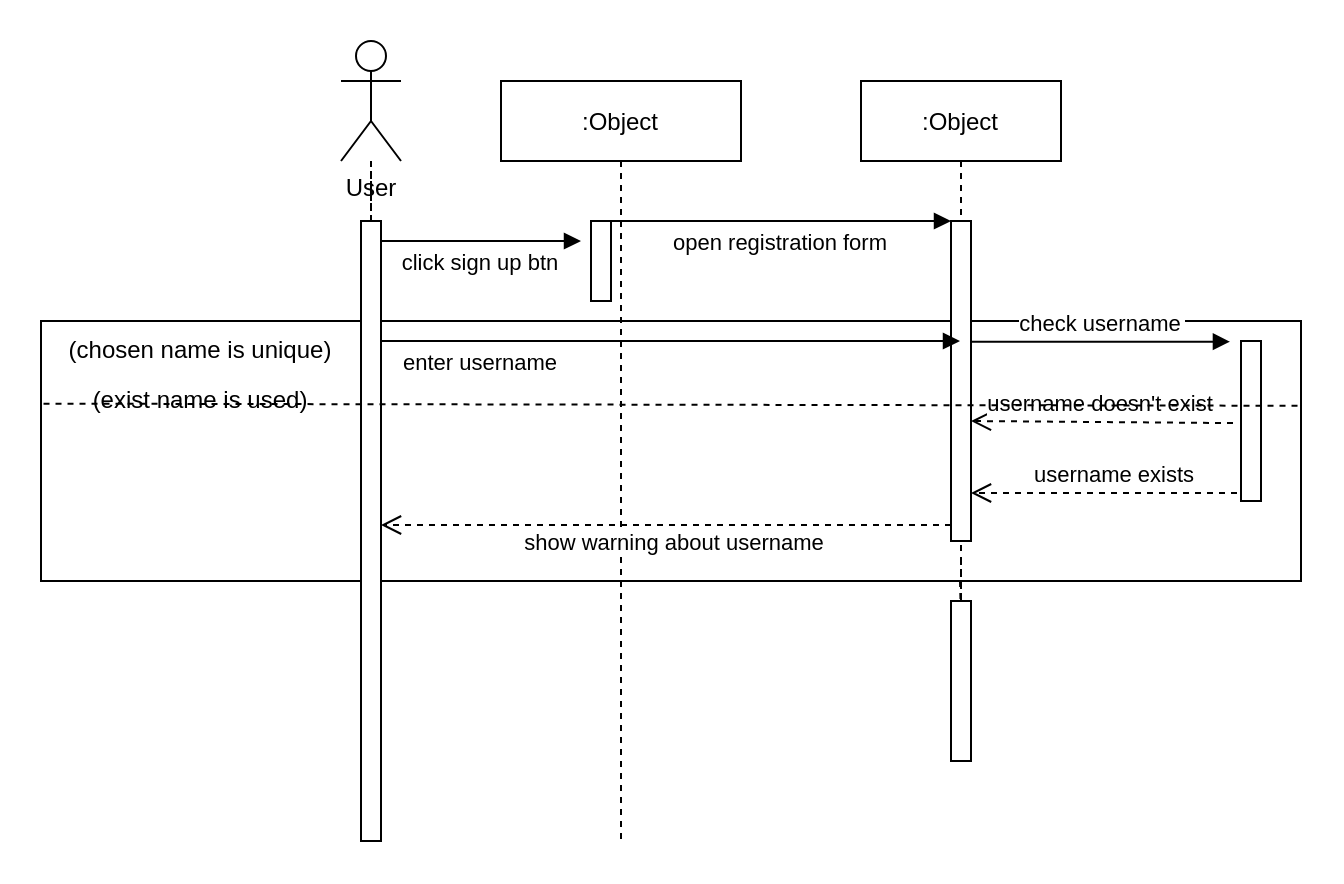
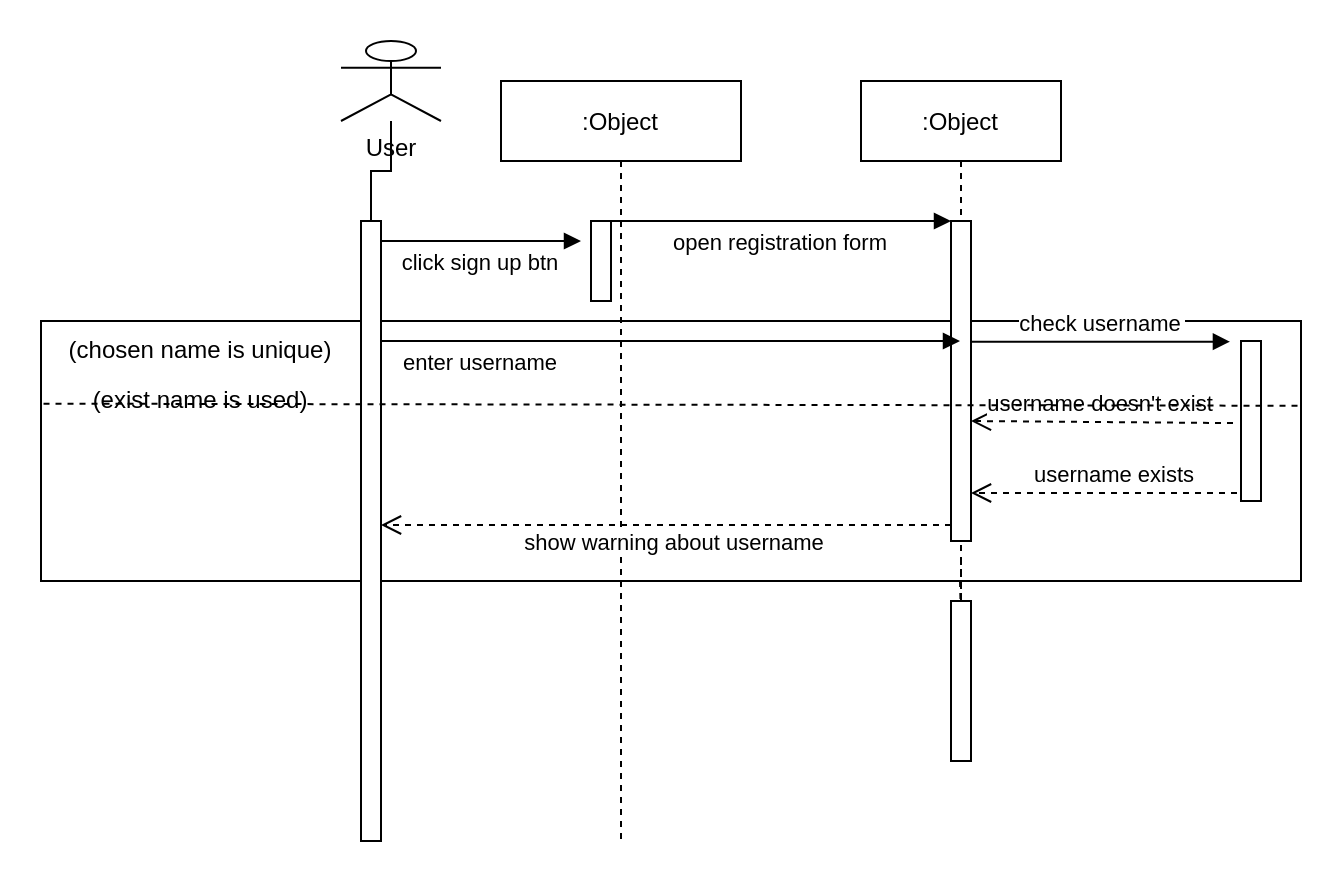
(371, 101) -> (391, 81)
